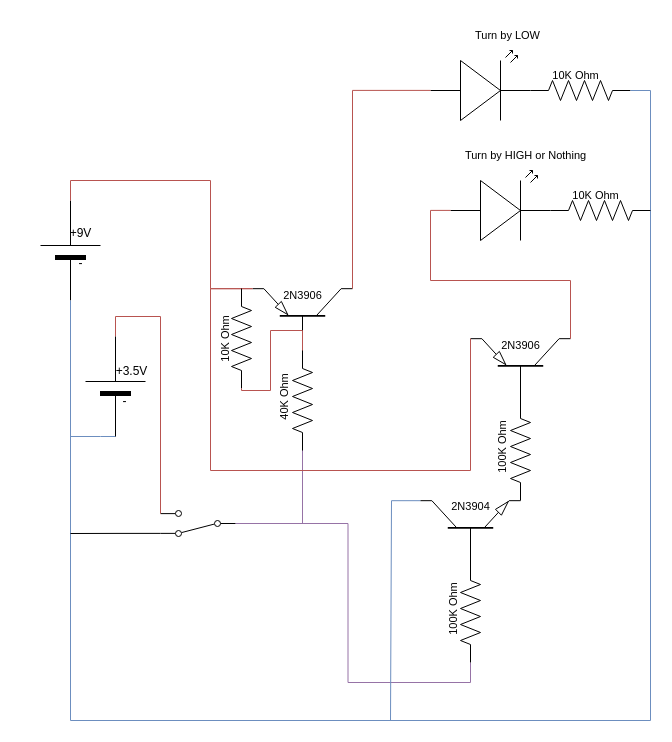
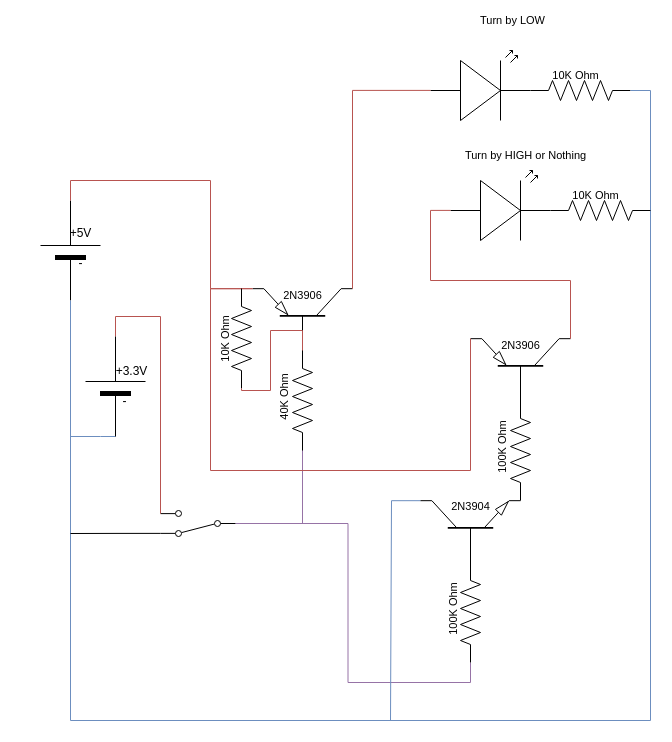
(508, 36) -> (513, 21)
(81, 234) -> (81, 234)
(132, 372) -> (132, 372)
